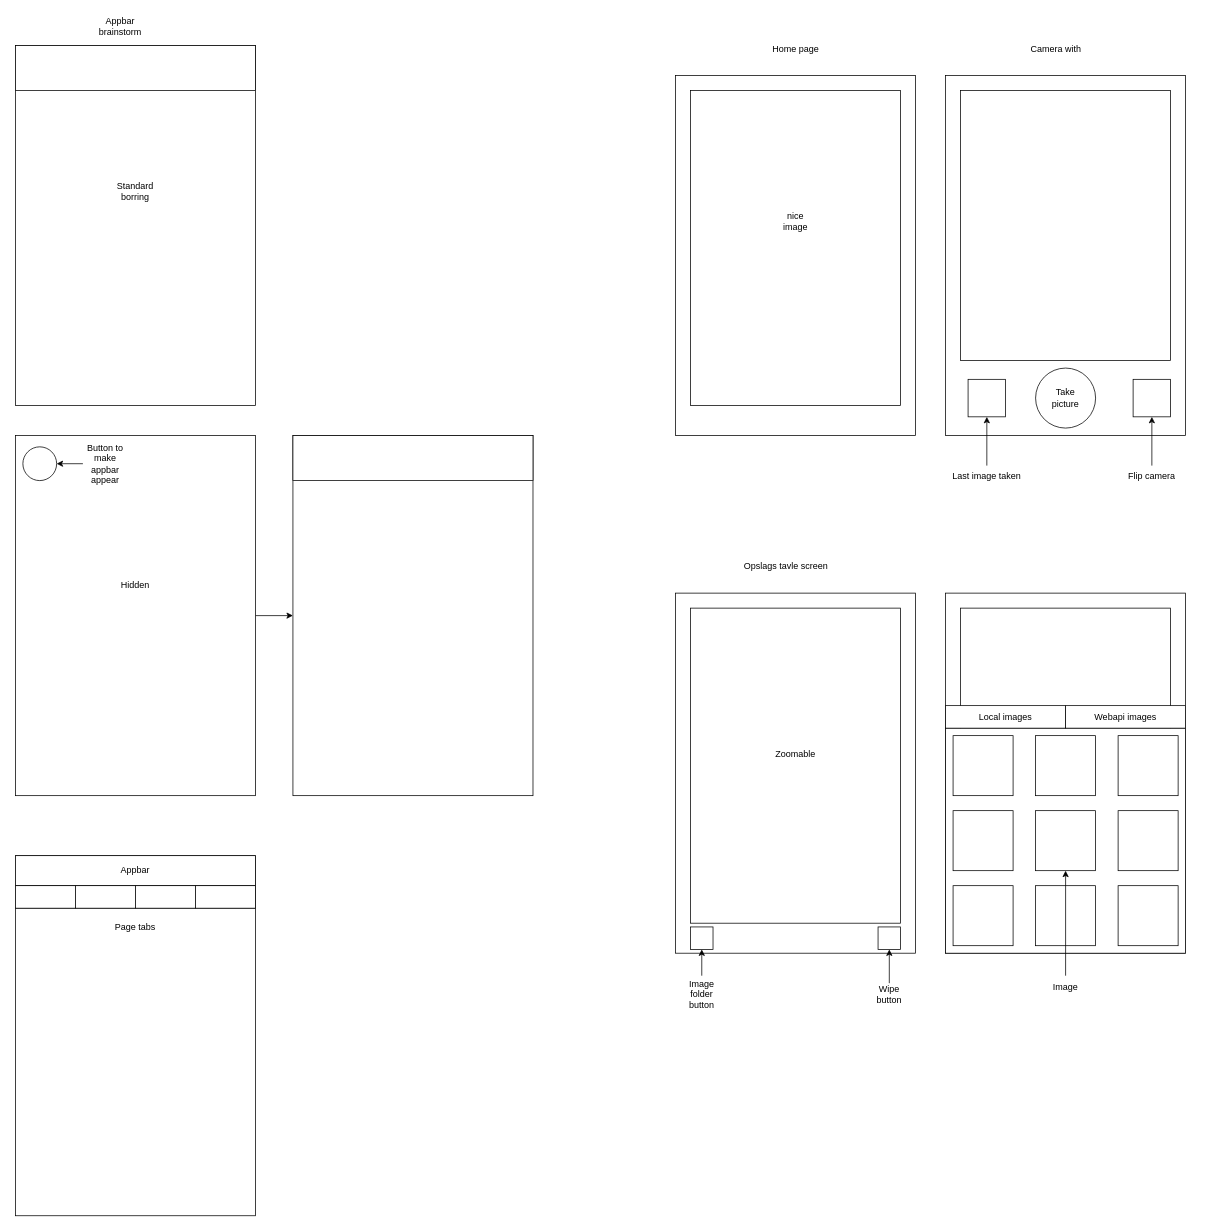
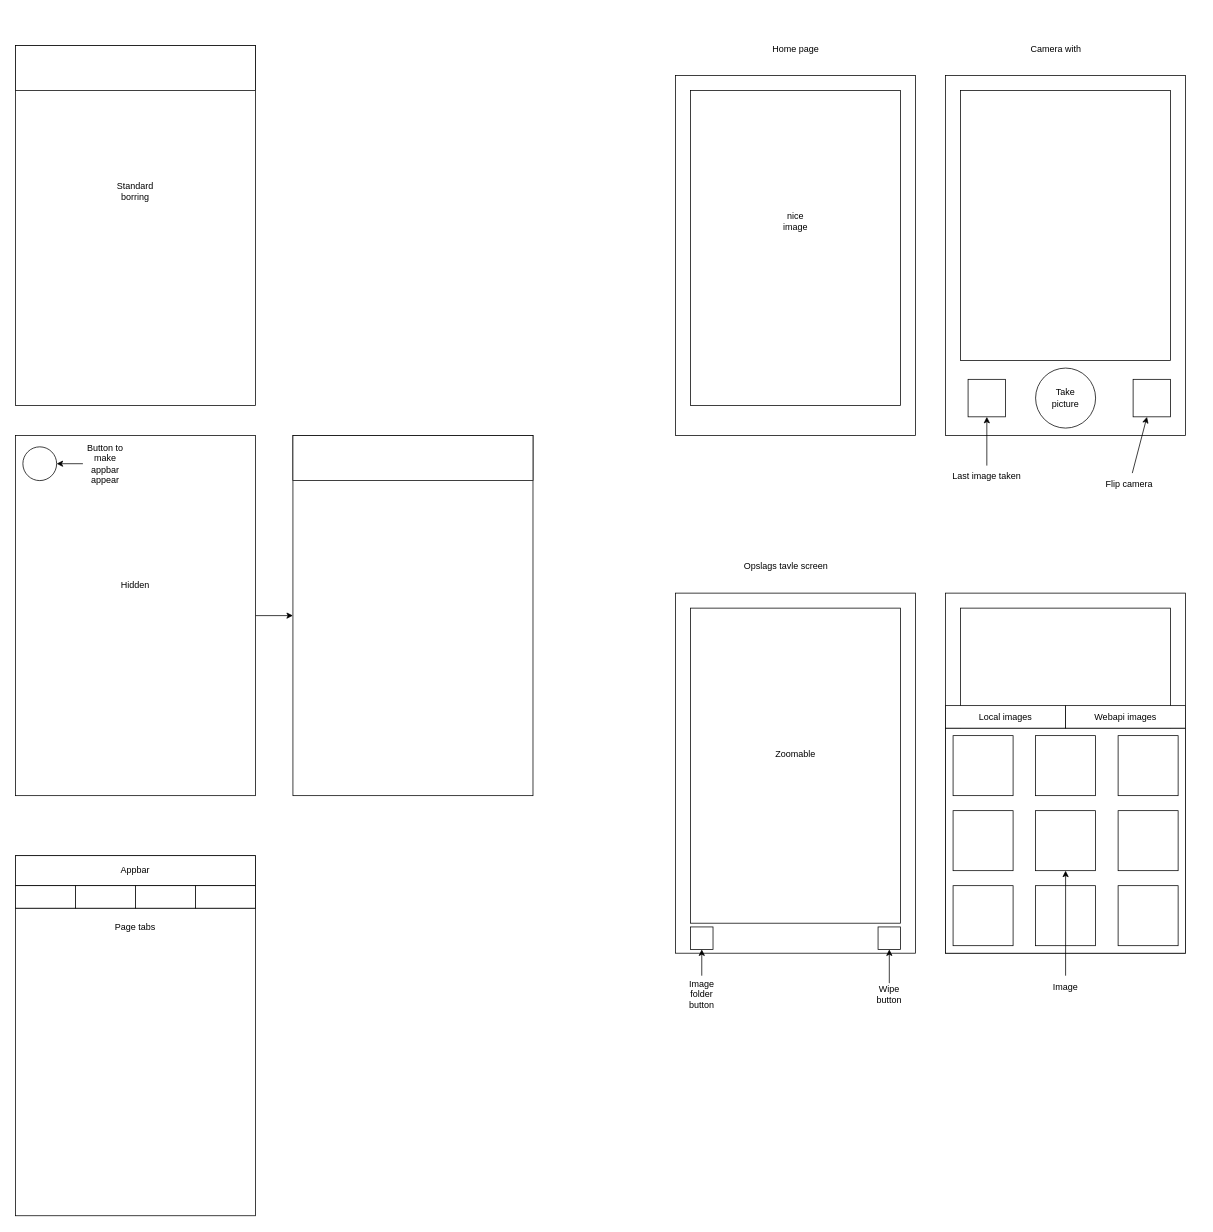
(120, 27) -> none
(1152, 477) -> (1129, 484)
